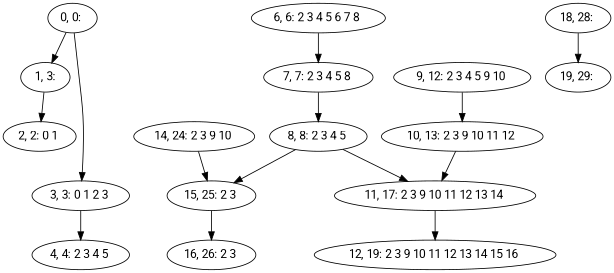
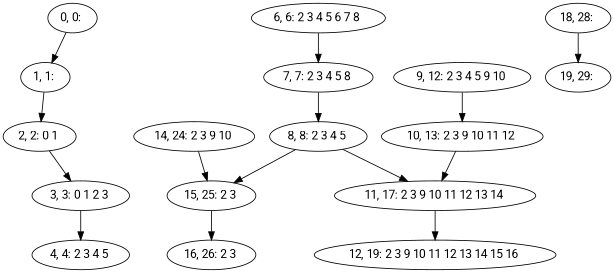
(45, 77) -> (45, 77)
(82, 103) -> (58, 163)
